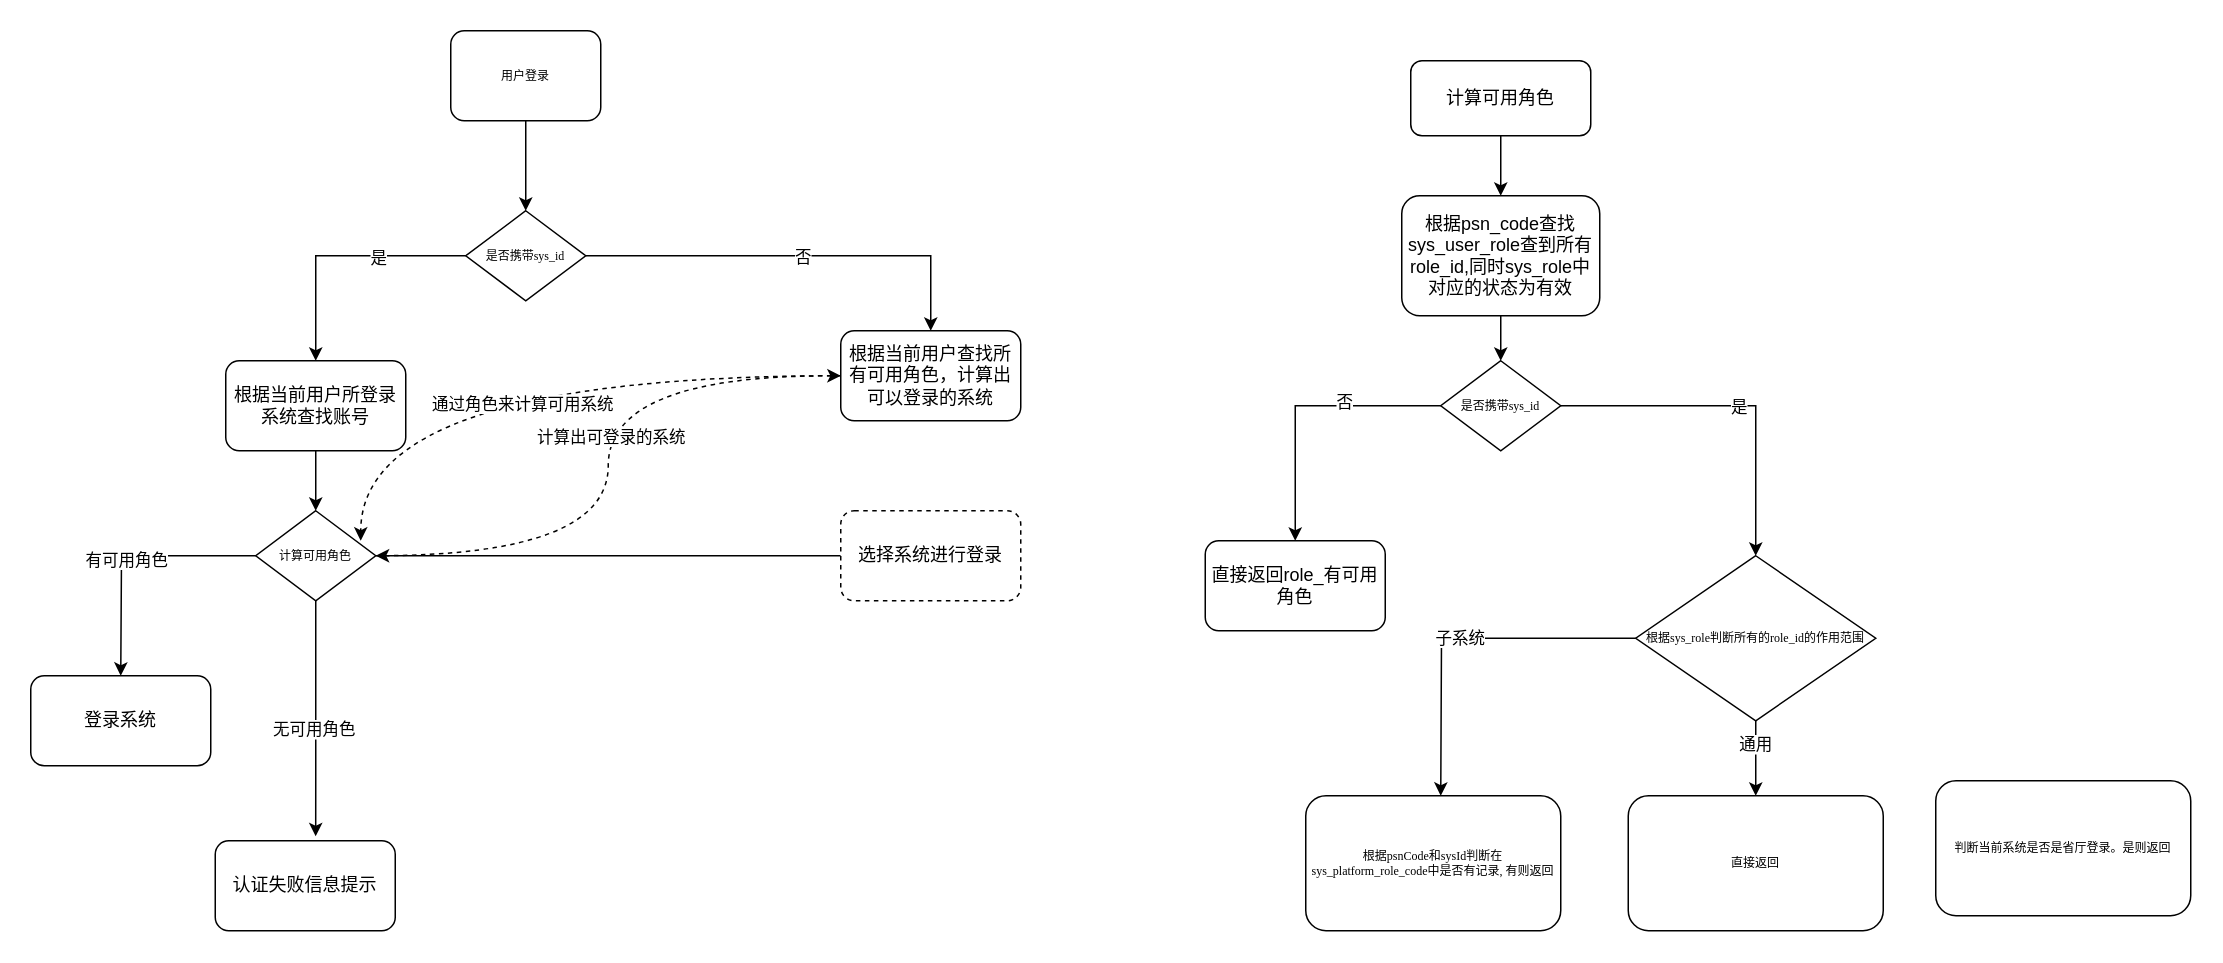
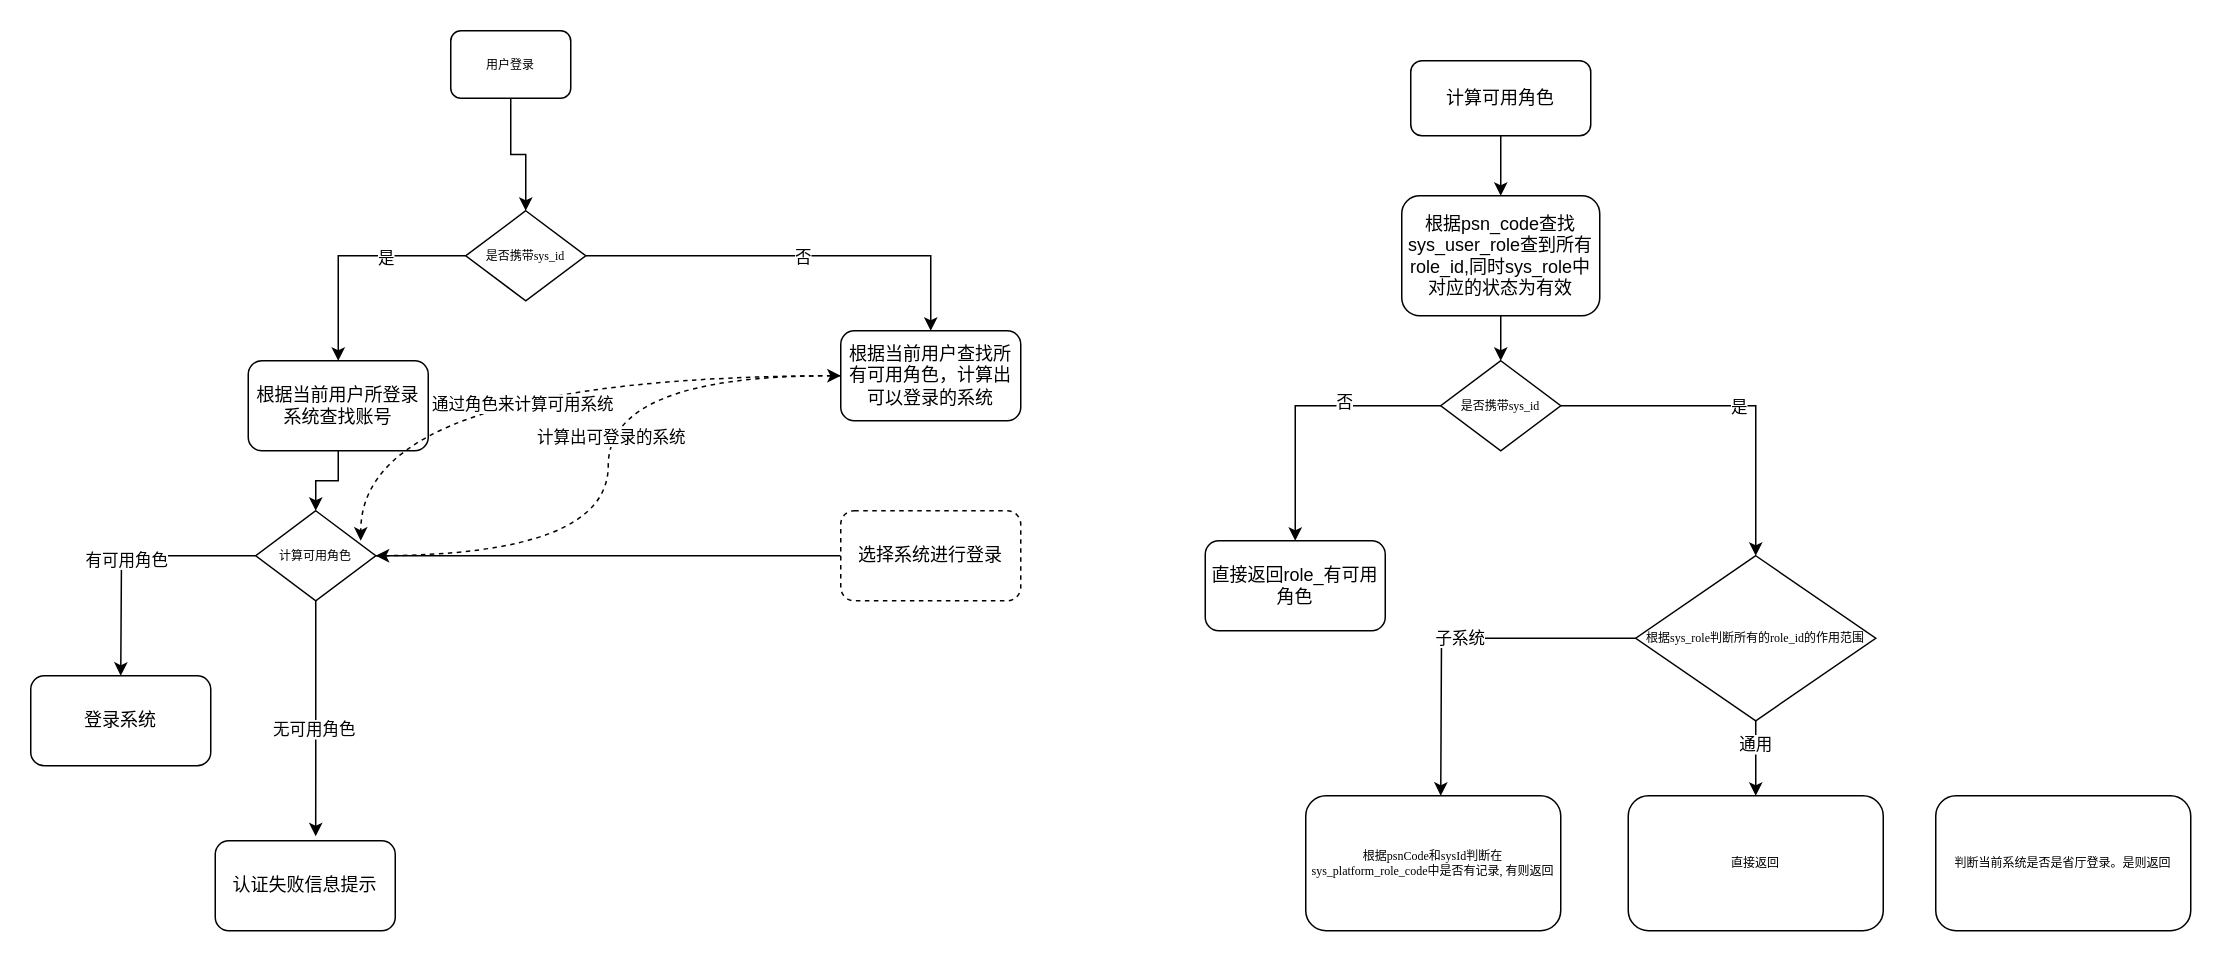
(526, 76) -> (511, 65)
(316, 406) -> (338, 406)
(2063, 848) -> (2063, 863)
